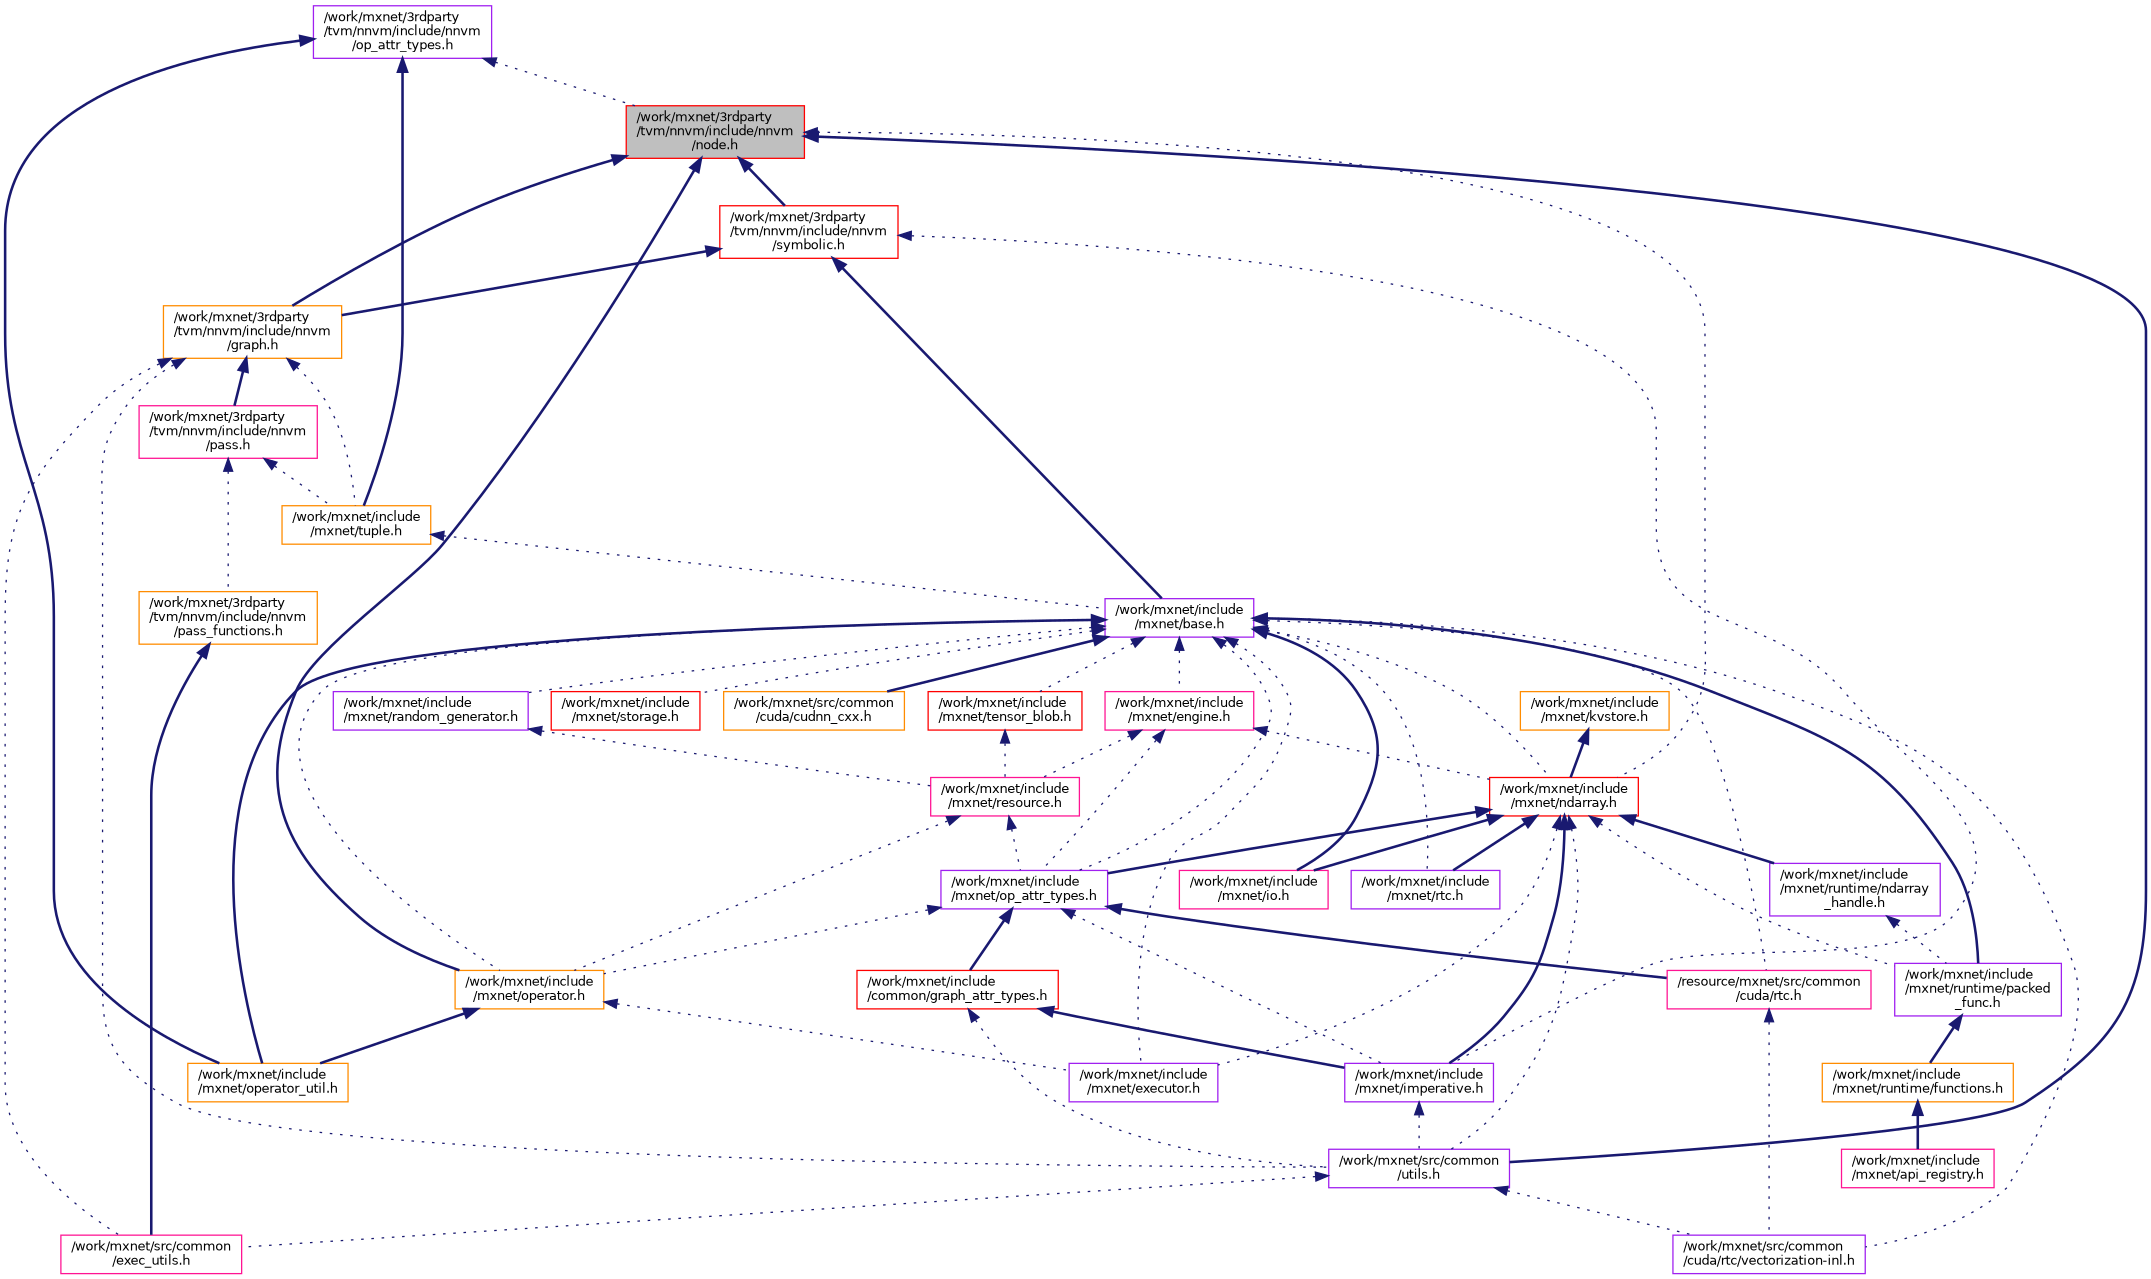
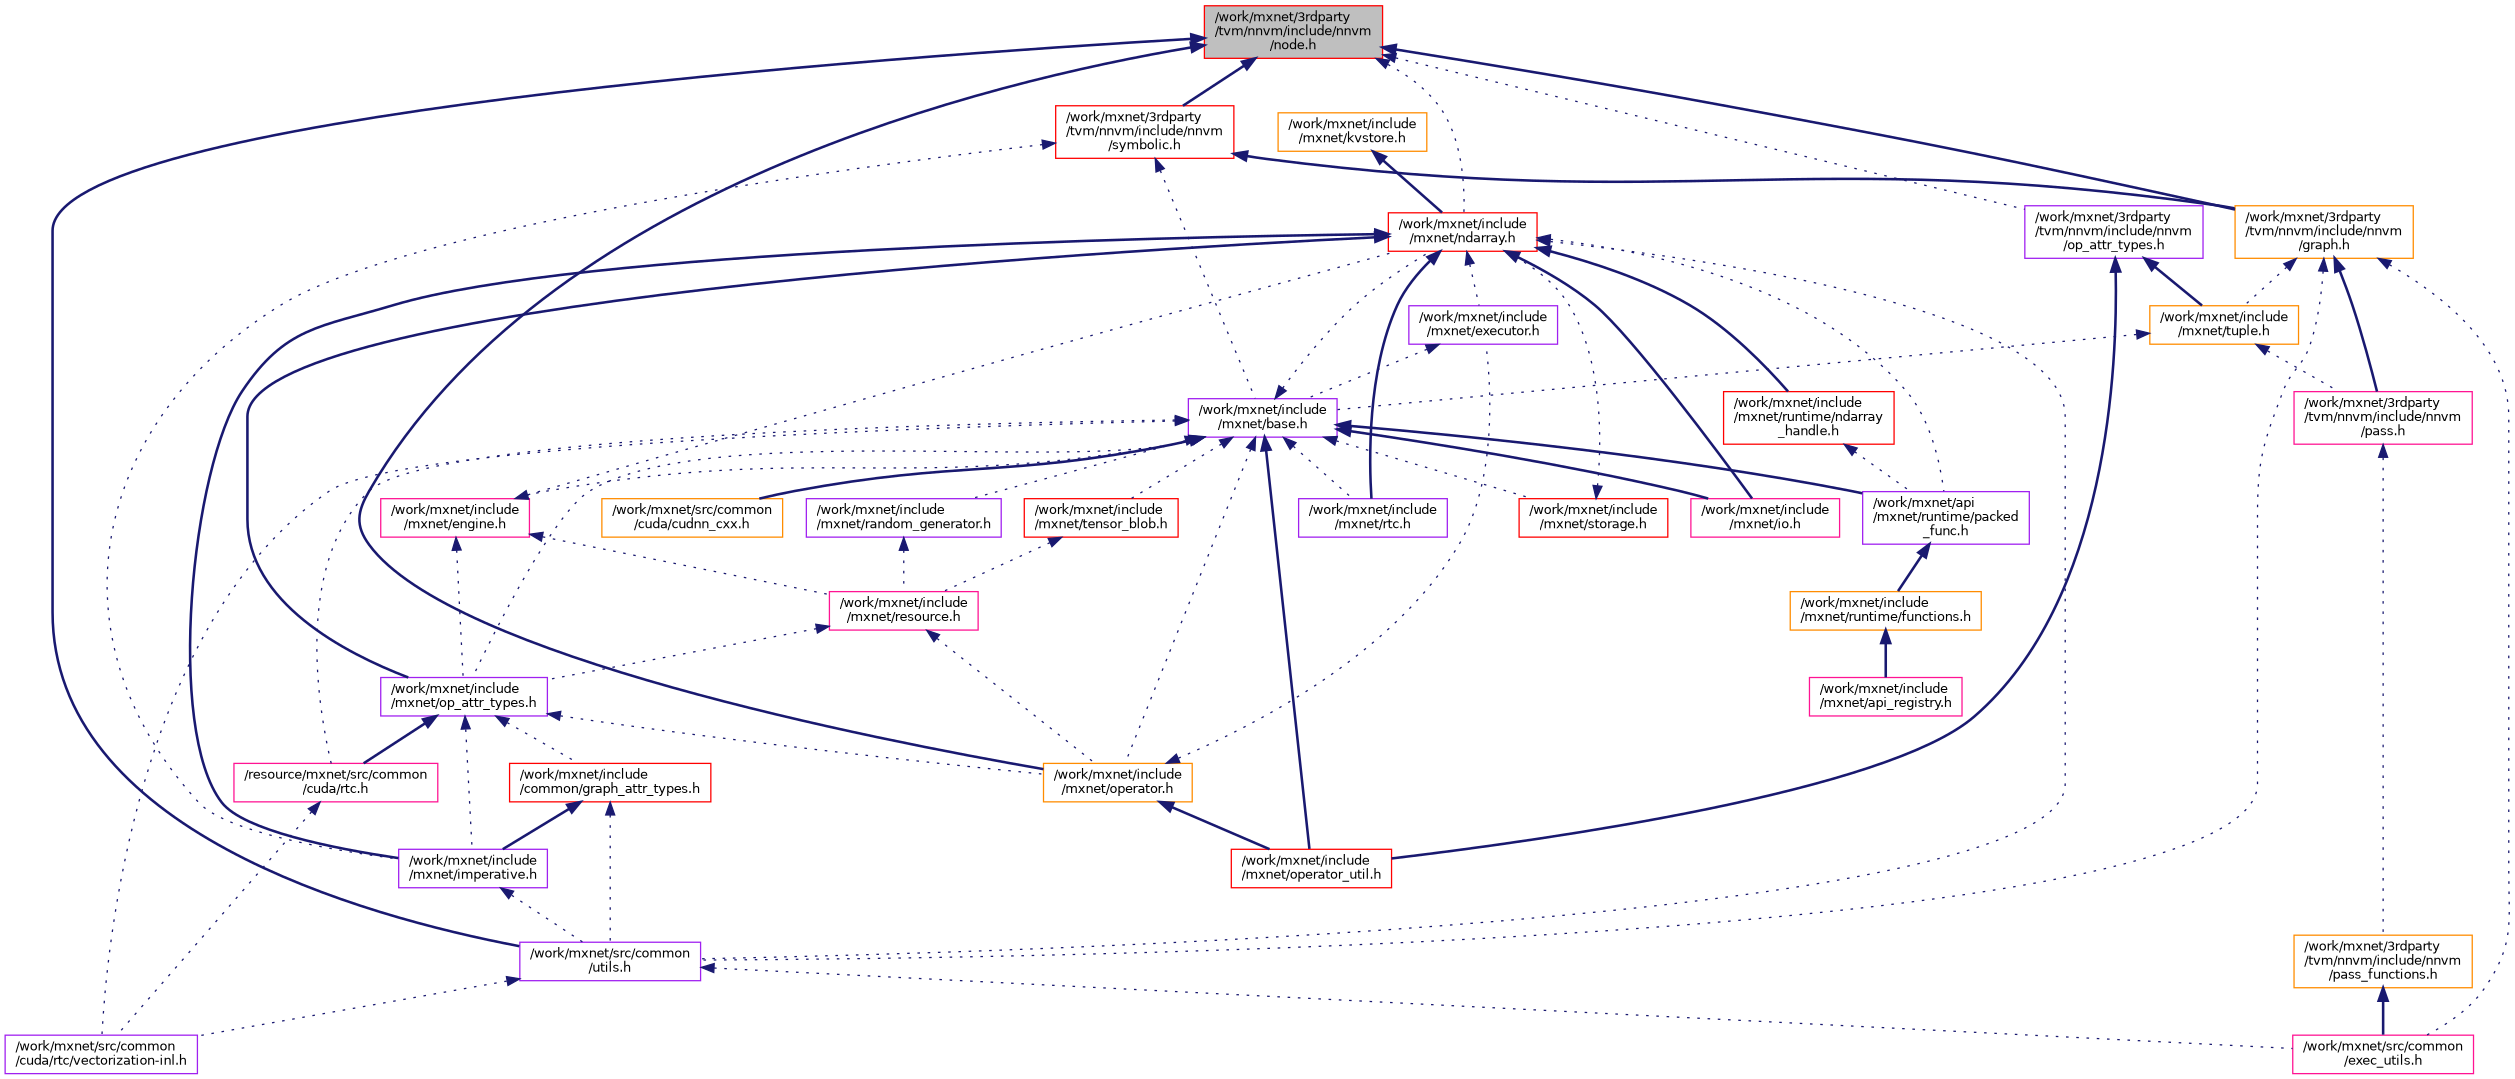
(565, 84) -> (1710, 134)
none -> (1589, 352)
(1002, 433) -> (1208, 285)
(303, 486) -> (2305, 372)
(1200, 835) -> (1367, 374)
(1855, 890) -> (1809, 418)
(987, 945) -> (543, 743)
(1978, 990) -> (1946, 518)
(268, 1083) -> (1311, 869)
